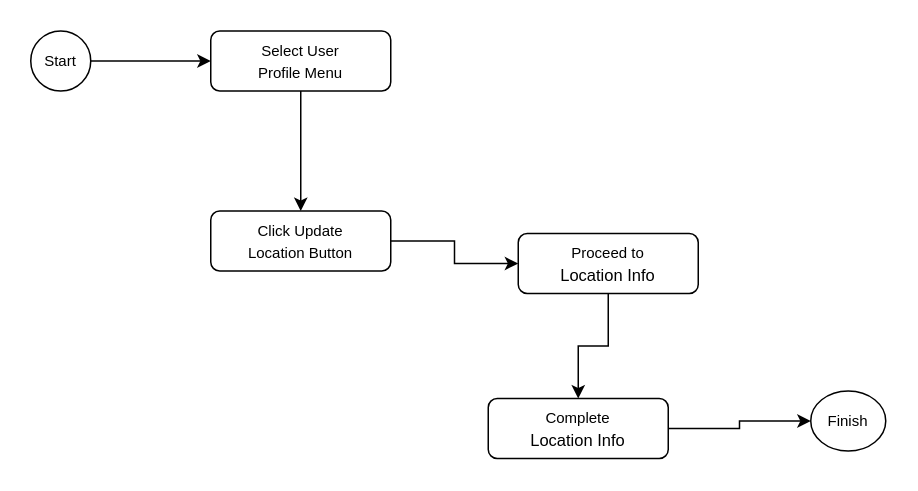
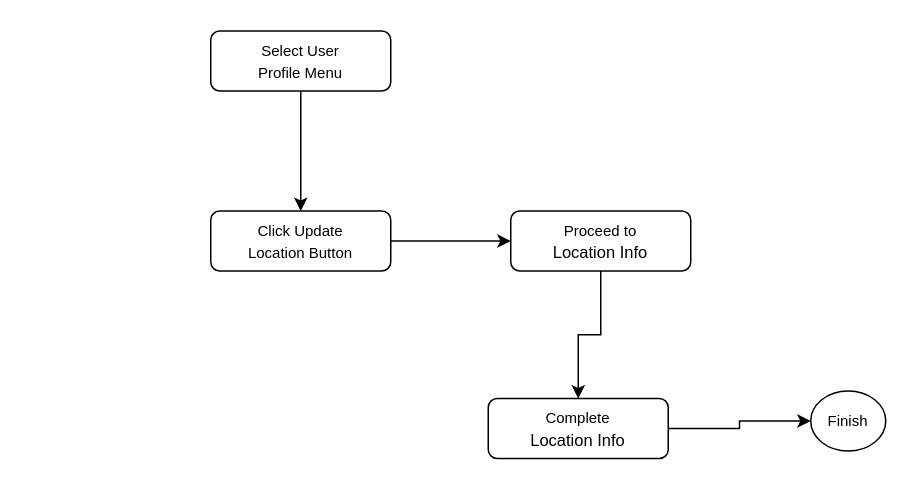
(61, 61) -> none
(146, 61) -> none
(608, 263) -> (601, 241)
